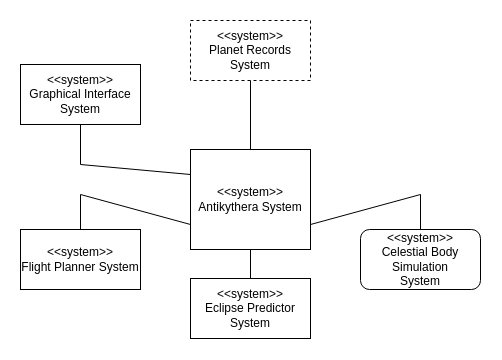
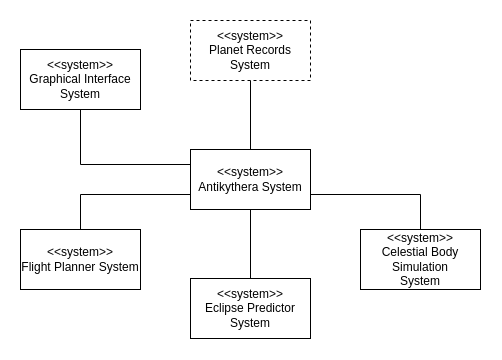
(81, 95) -> (81, 80)
(251, 200) -> (251, 180)
(421, 260) -> (421, 260)
